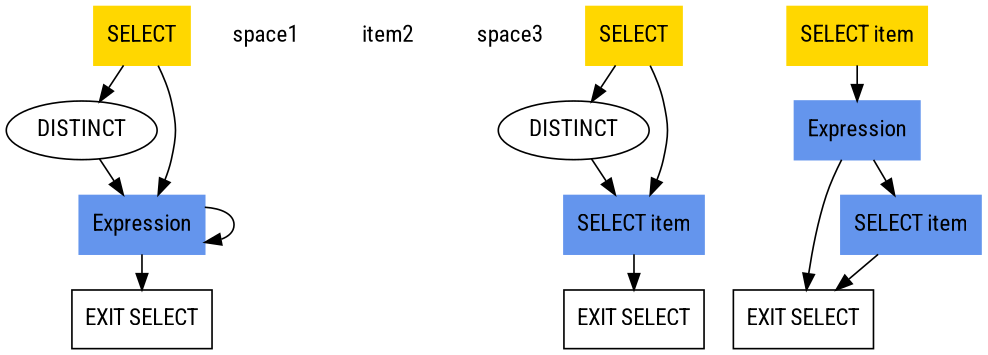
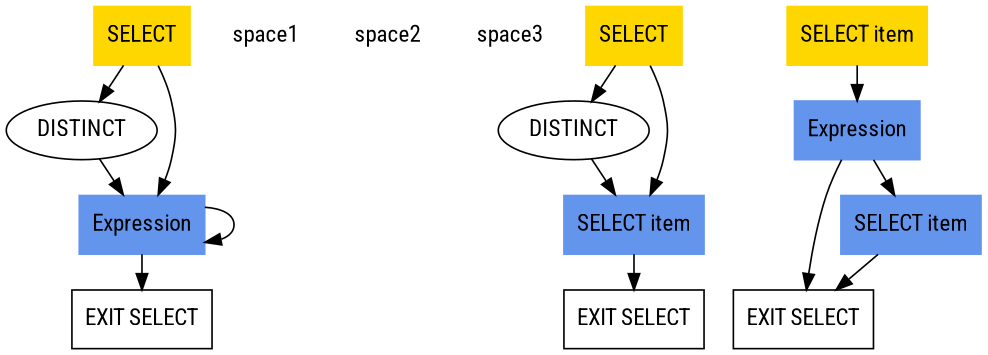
(388, 36) -> (388, 36)
